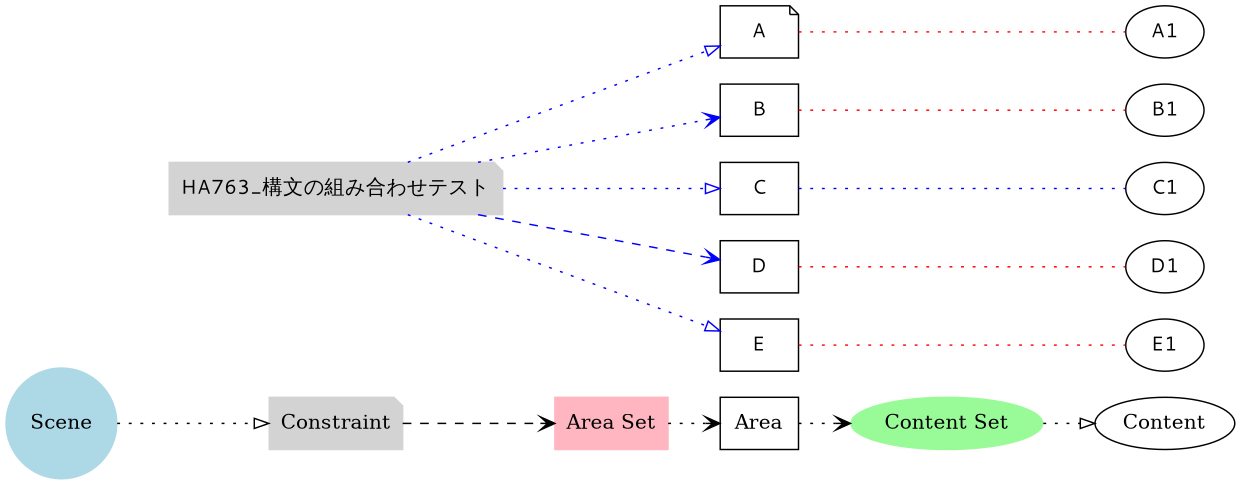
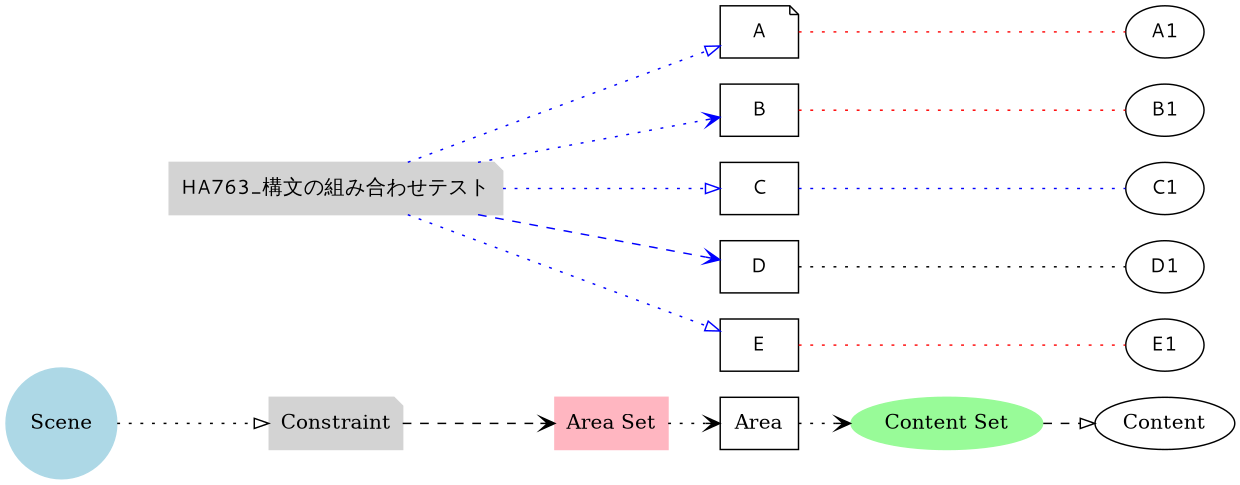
(962, 267) -> (962, 267)
(1062, 423) -> (1062, 423)
